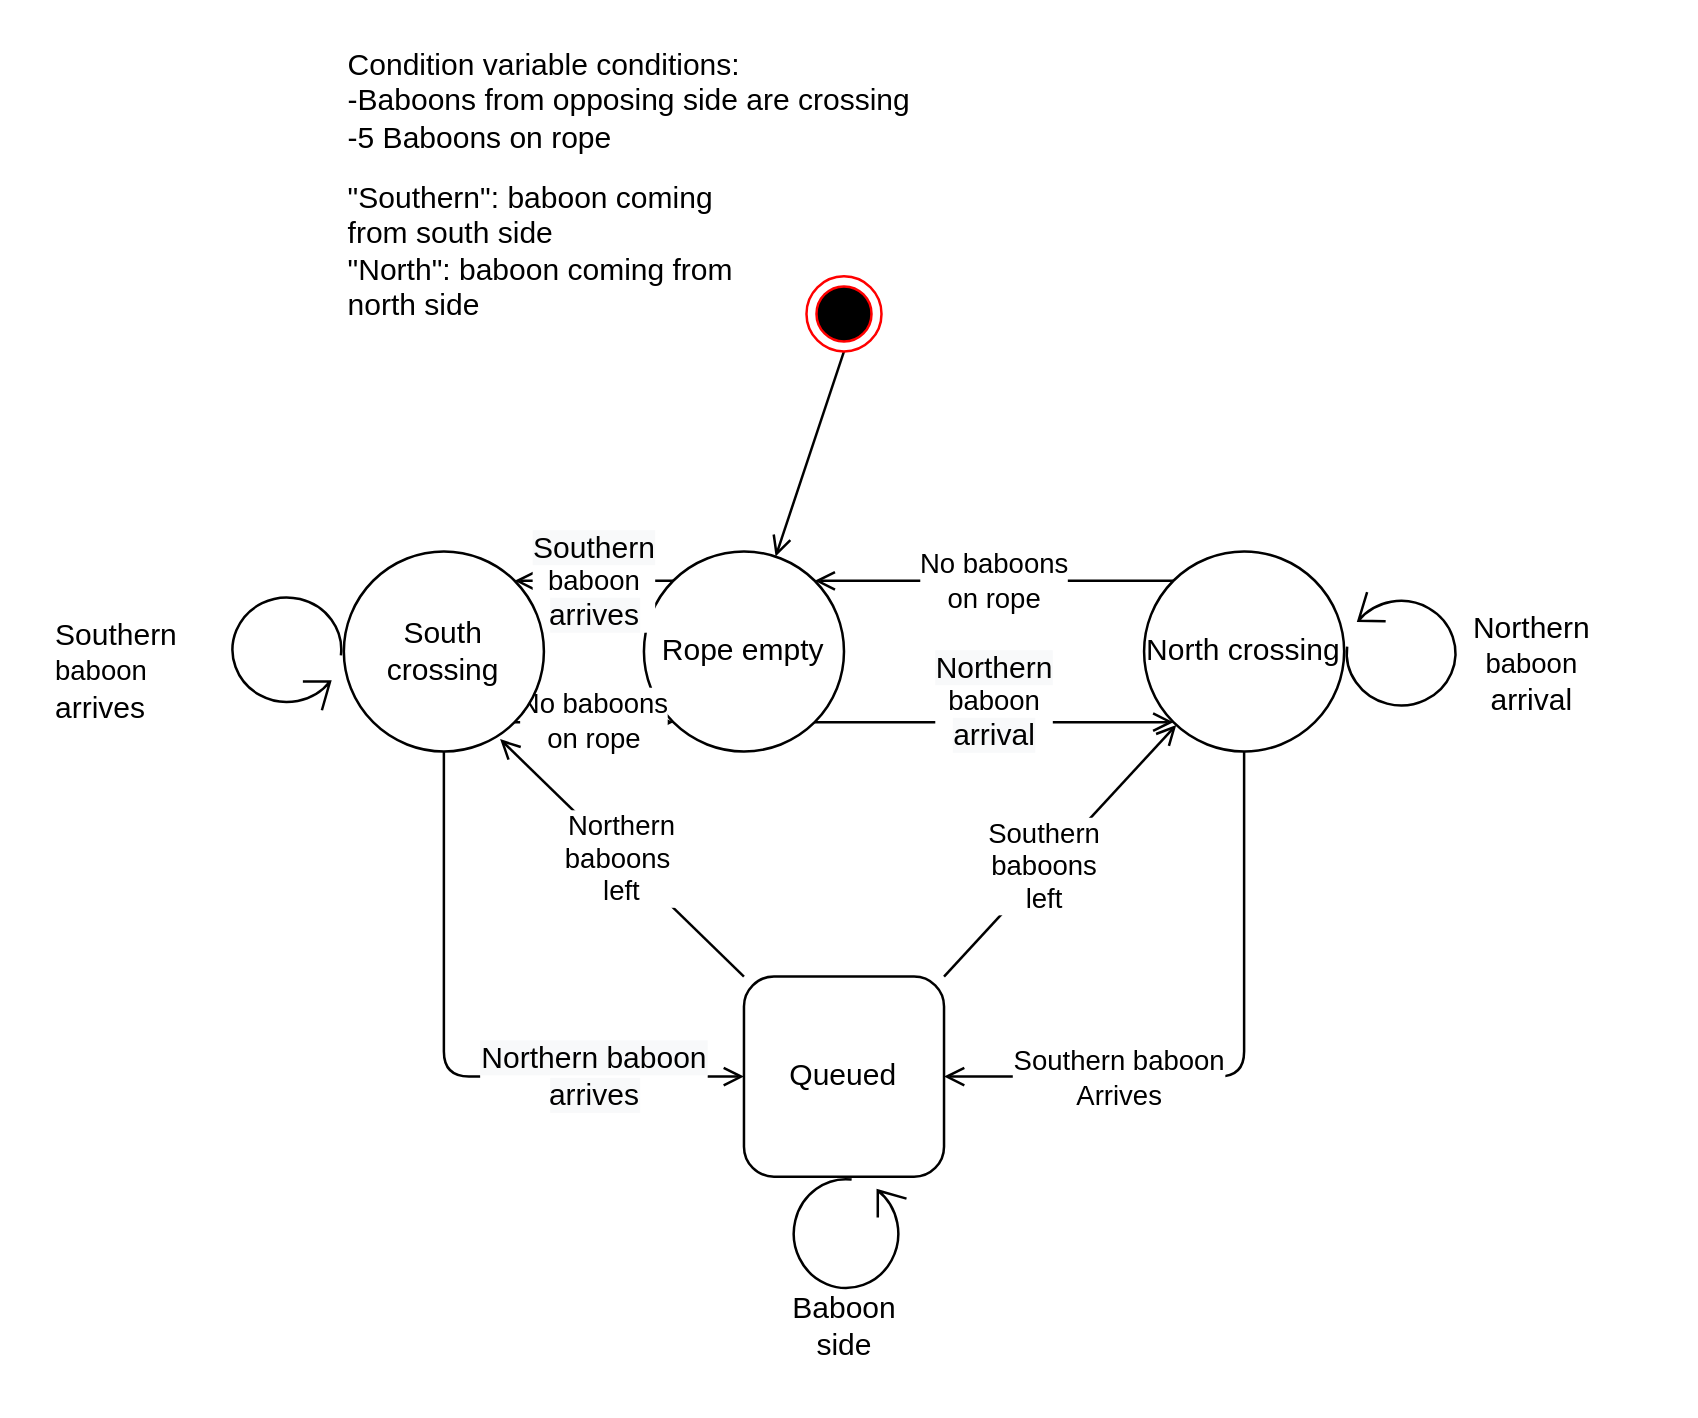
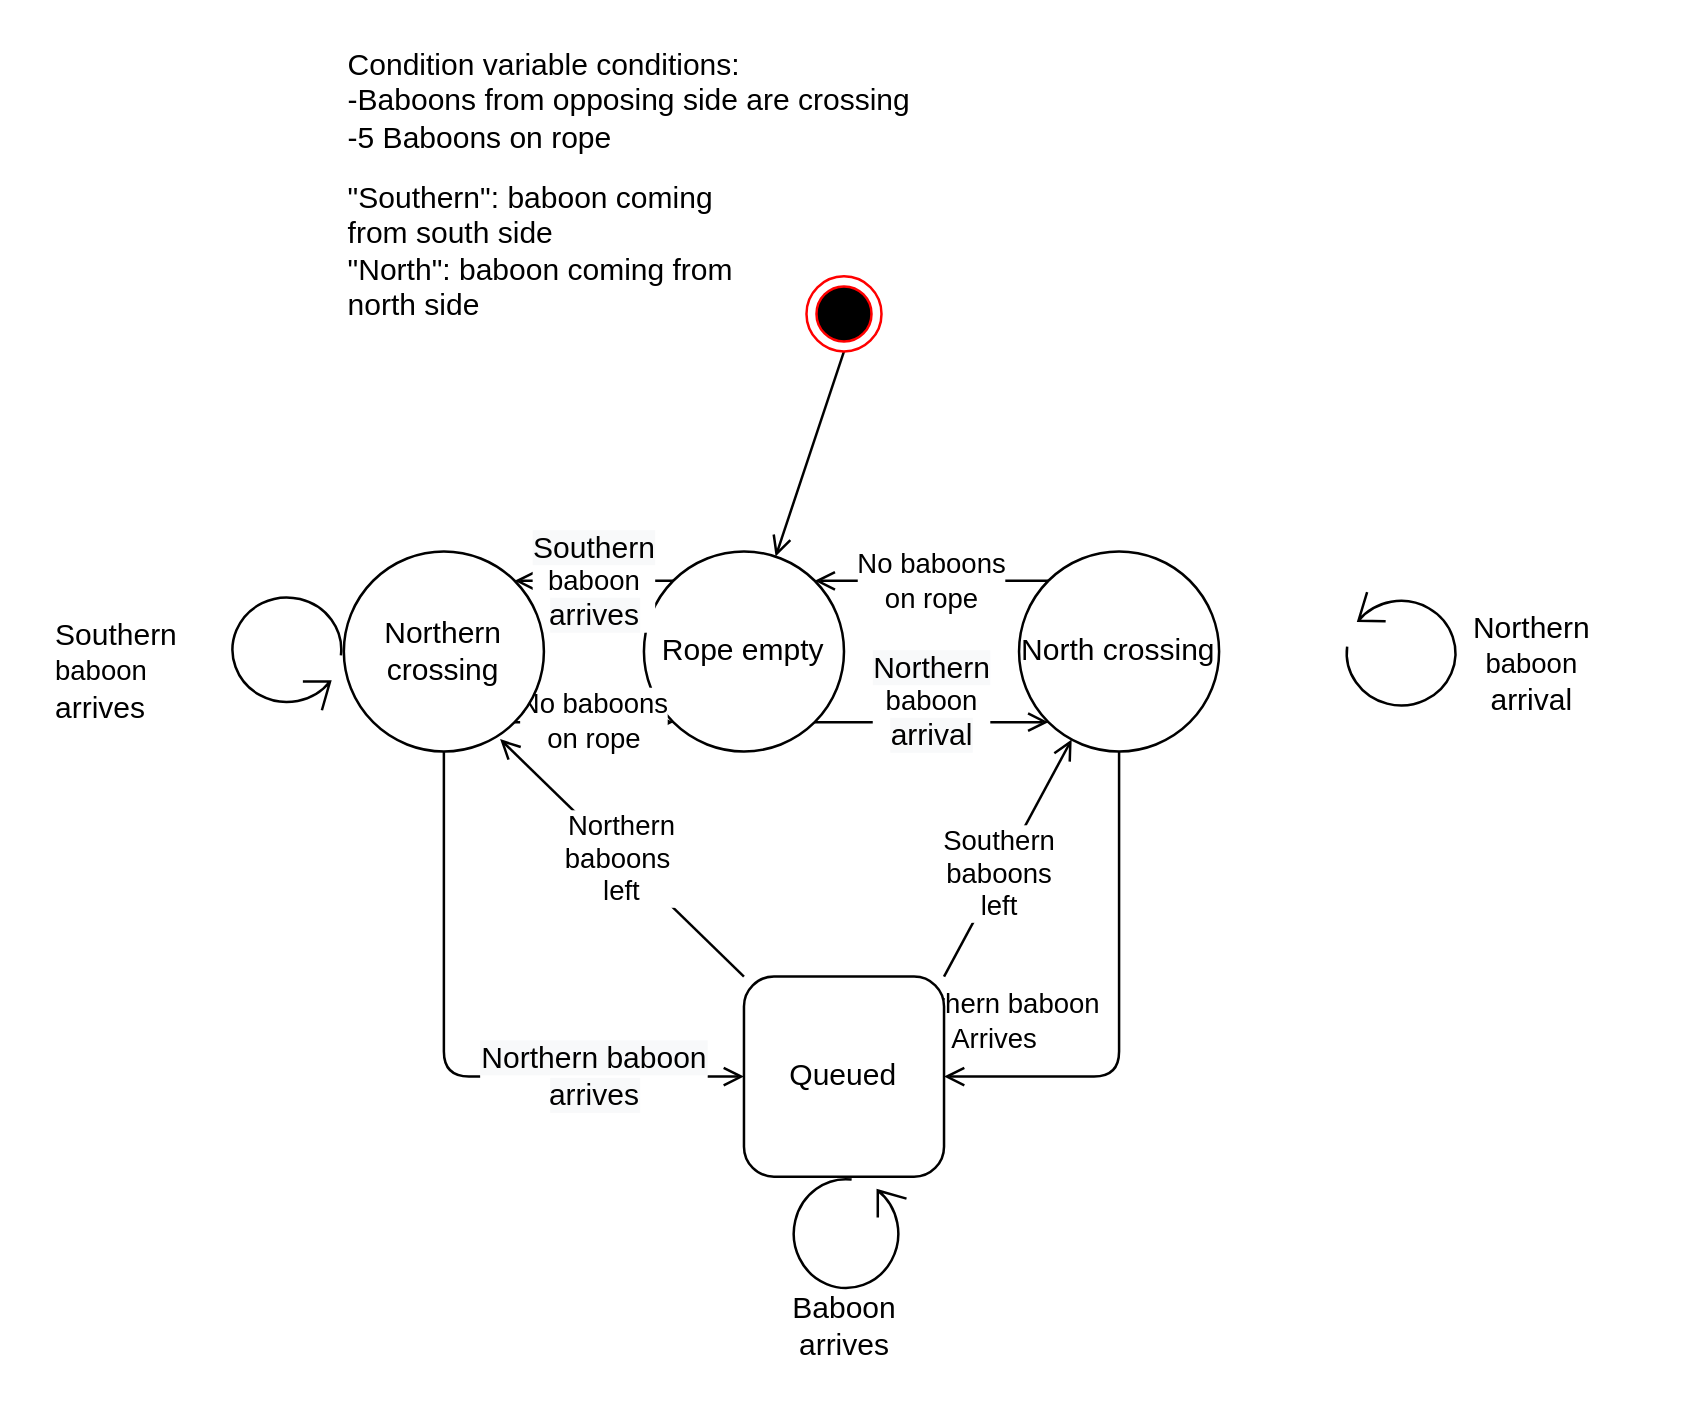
(444, 651) -> (444, 651)
(1244, 651) -> (1119, 651)
(845, 1326) -> (845, 1326)
